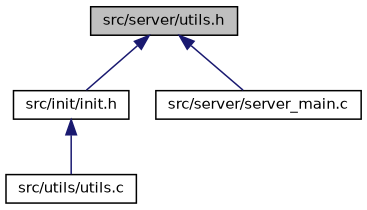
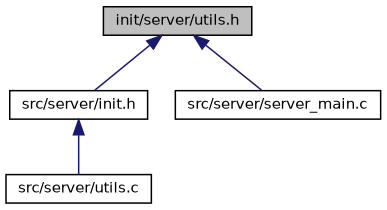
(164, 21) -> (178, 21)
(71, 105) -> (79, 105)
(71, 189) -> (79, 189)
